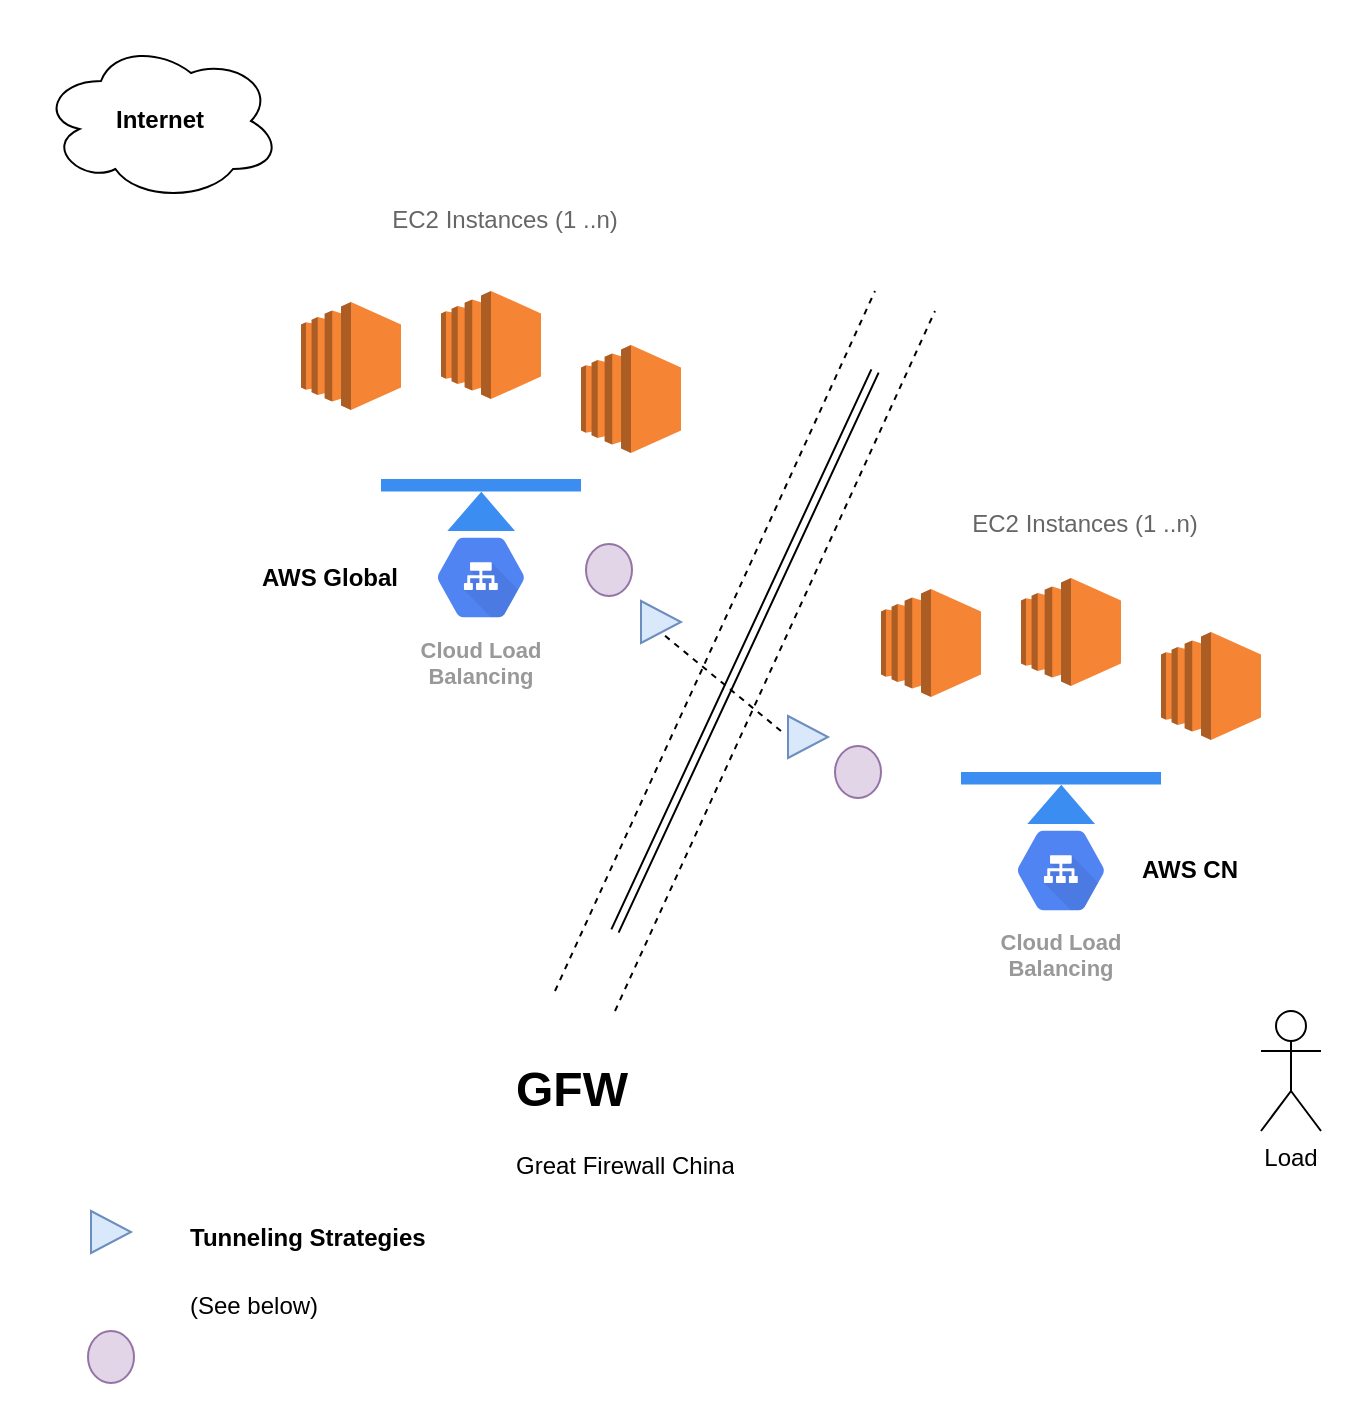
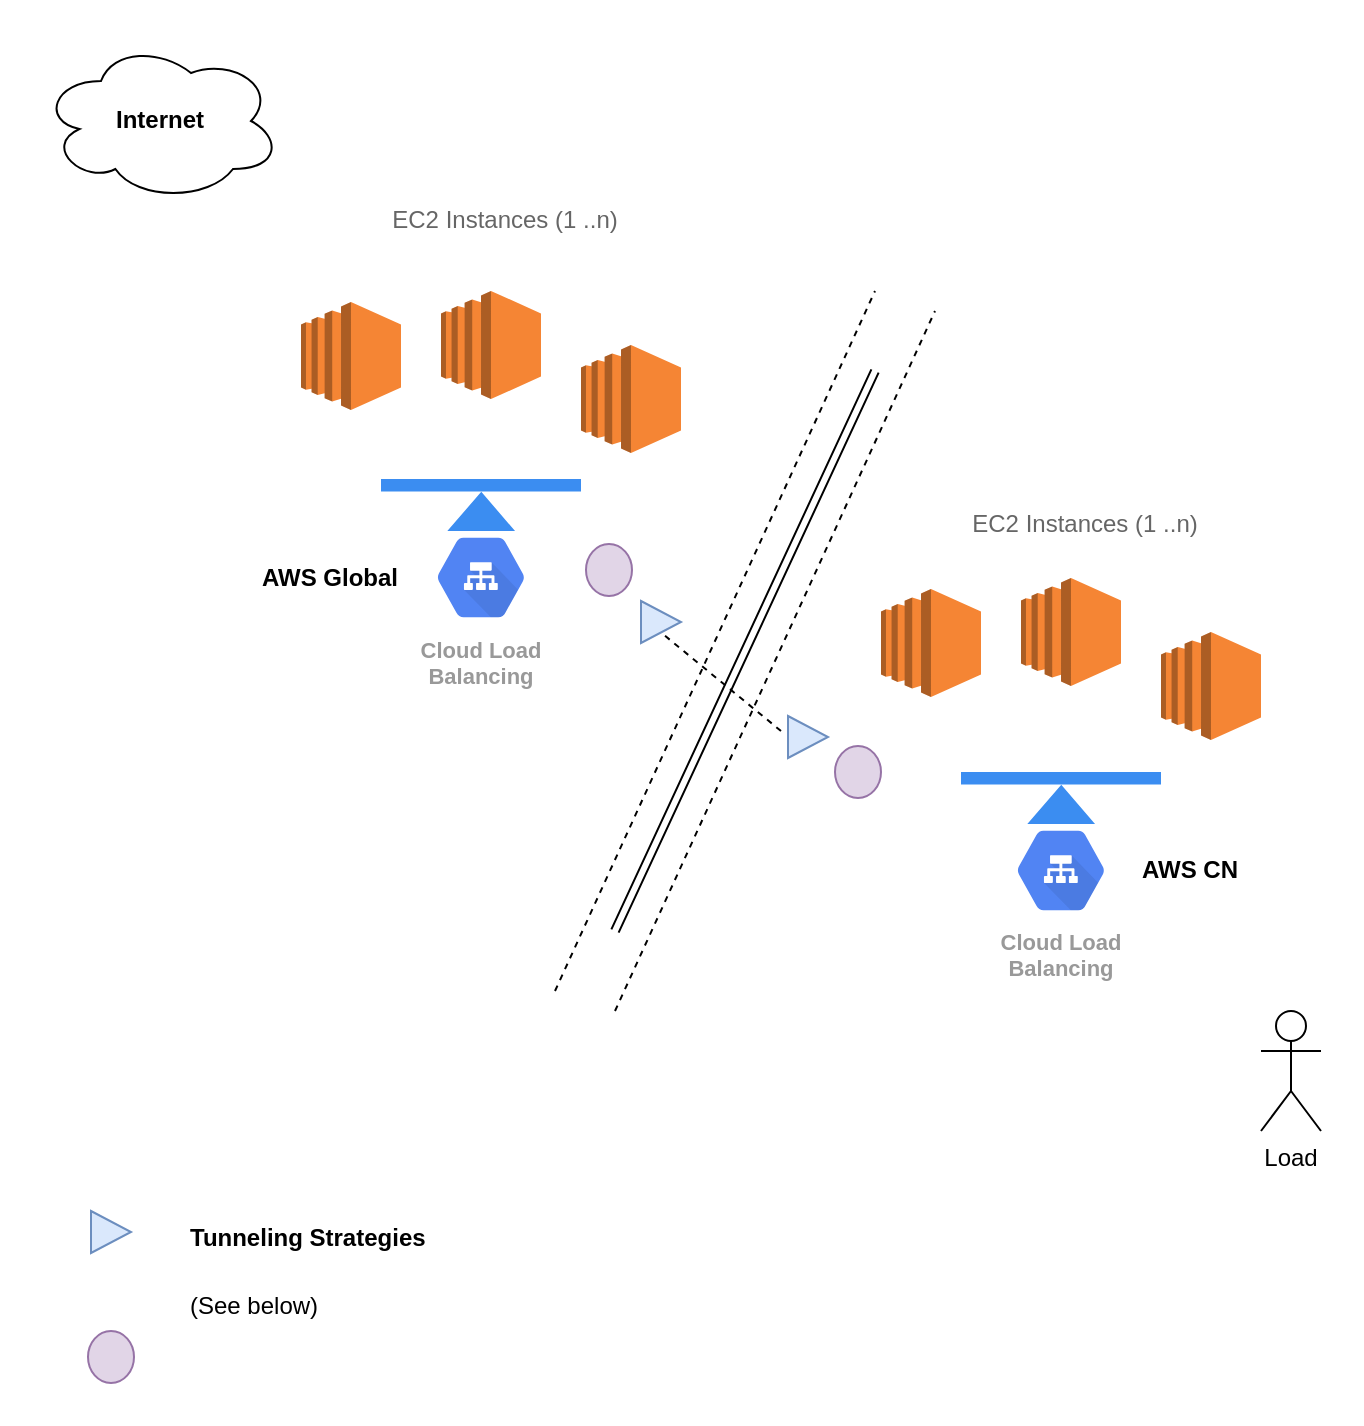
(631, 1131) -> none
